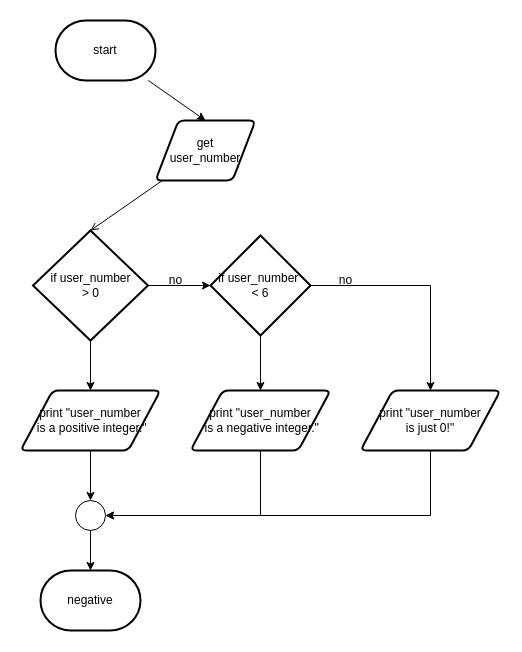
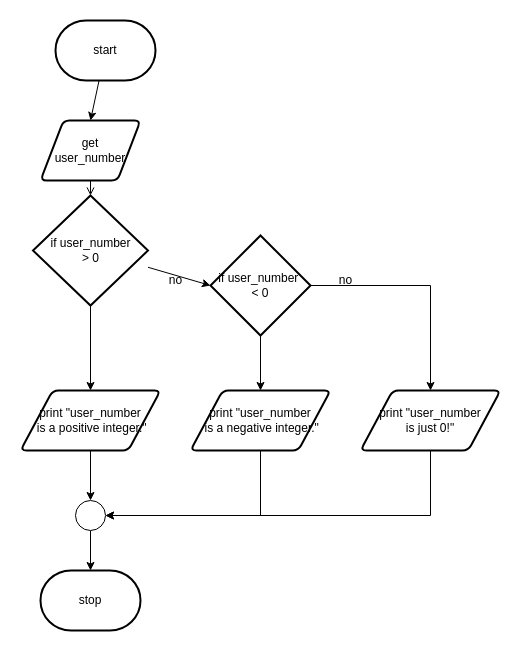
(206, 151) -> (91, 151)
(91, 286) -> (91, 251)
(261, 286) -> (261, 286)
(91, 601) -> (91, 601)
